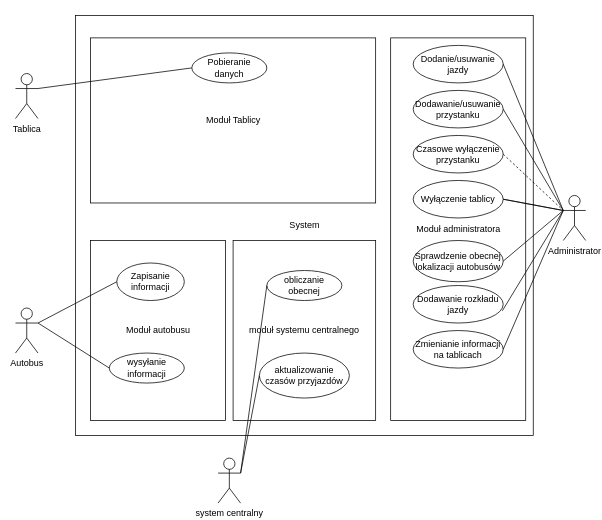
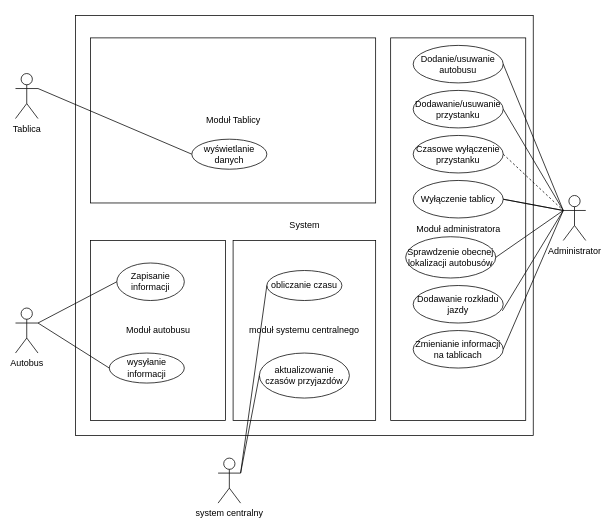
(458, 64) -> (458, 64)
(229, 68) -> none
(115, 78) -> none
none -> (115, 122)
none -> (229, 154)
(458, 261) -> (450, 257)
(304, 285) -> (304, 285)
